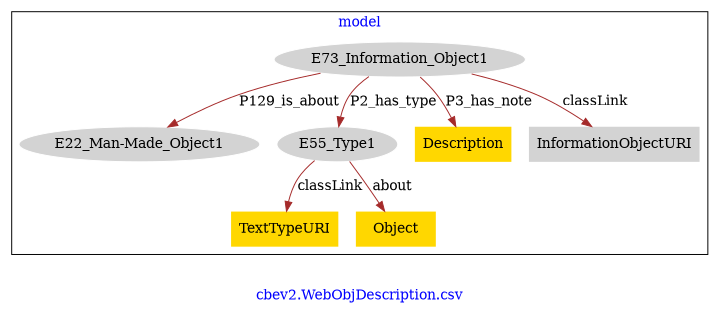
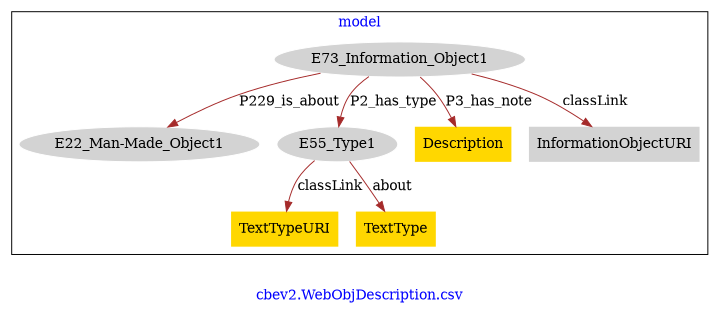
(289, 102) -> (289, 102)
(396, 229) -> (396, 229)
